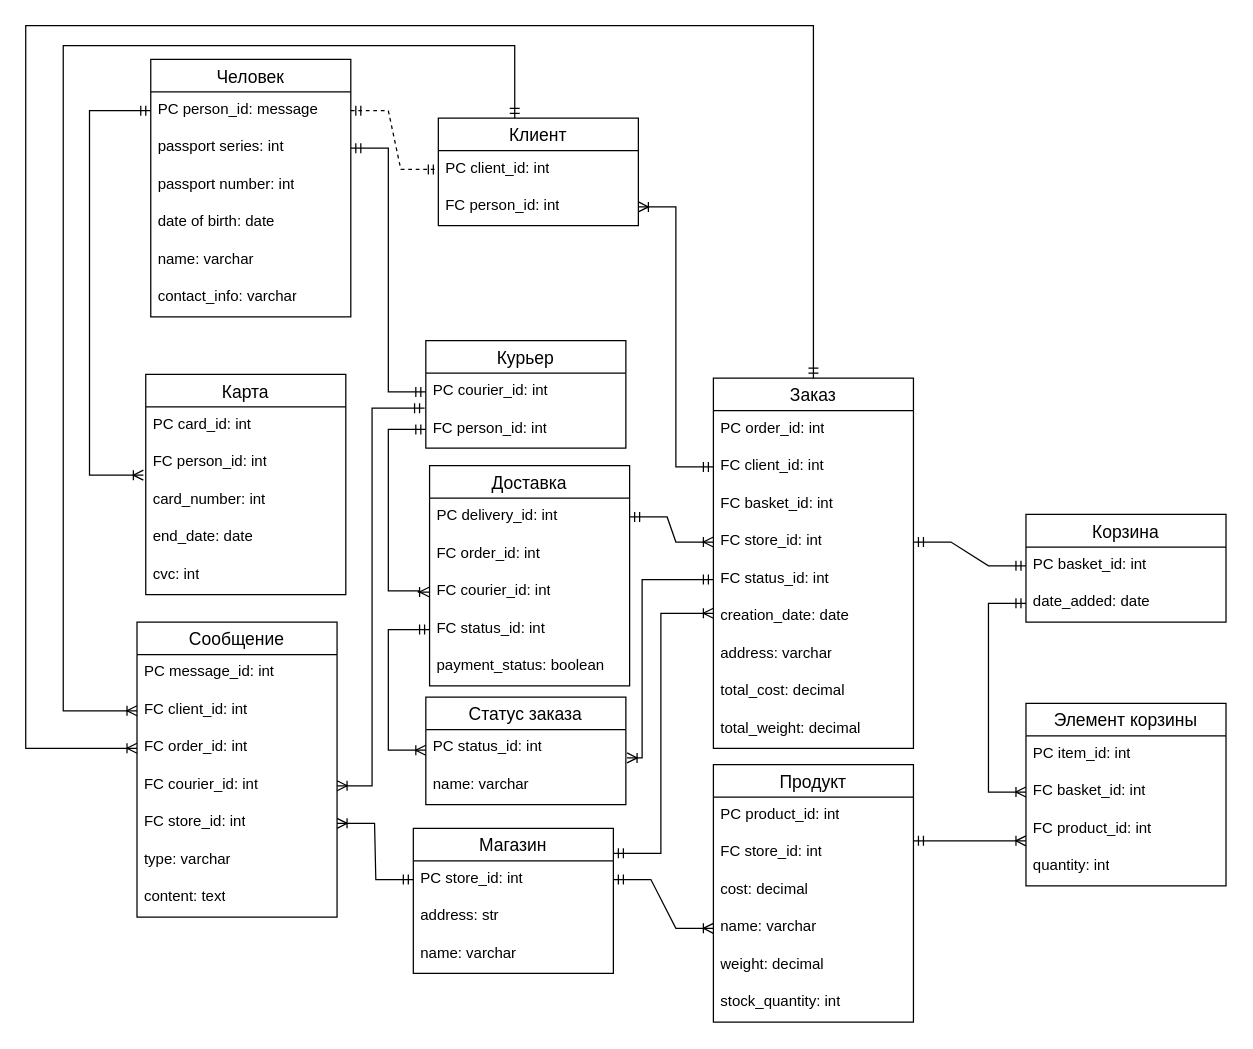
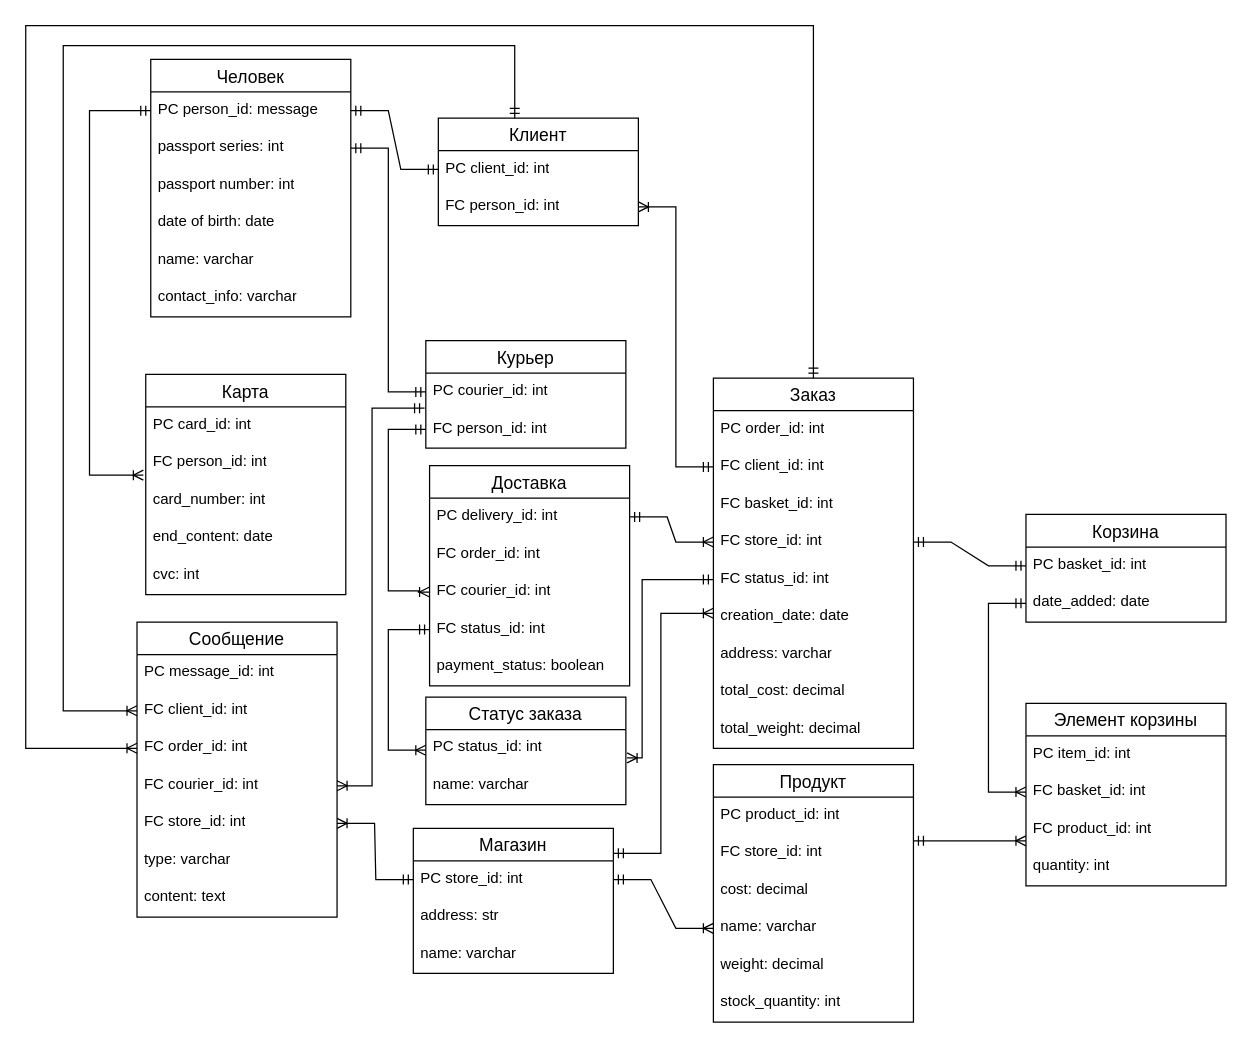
(394, 140) -> (394, 140)
(208, 537) -> (221, 537)
